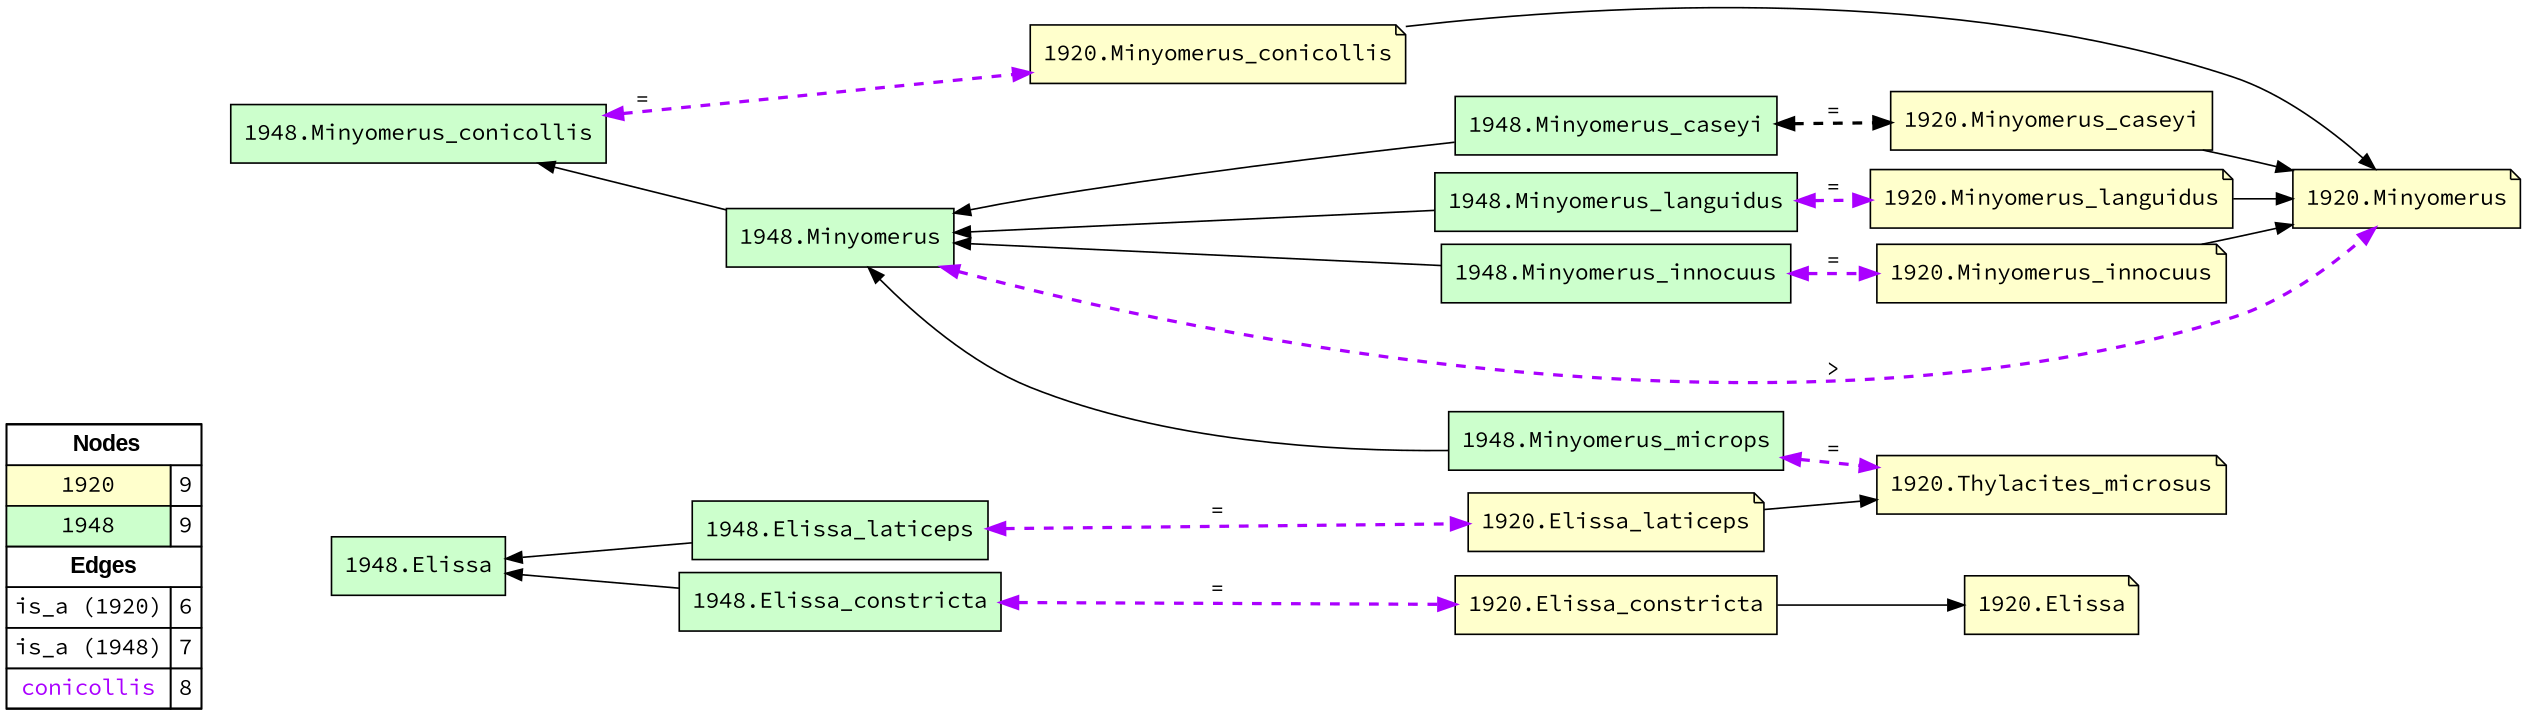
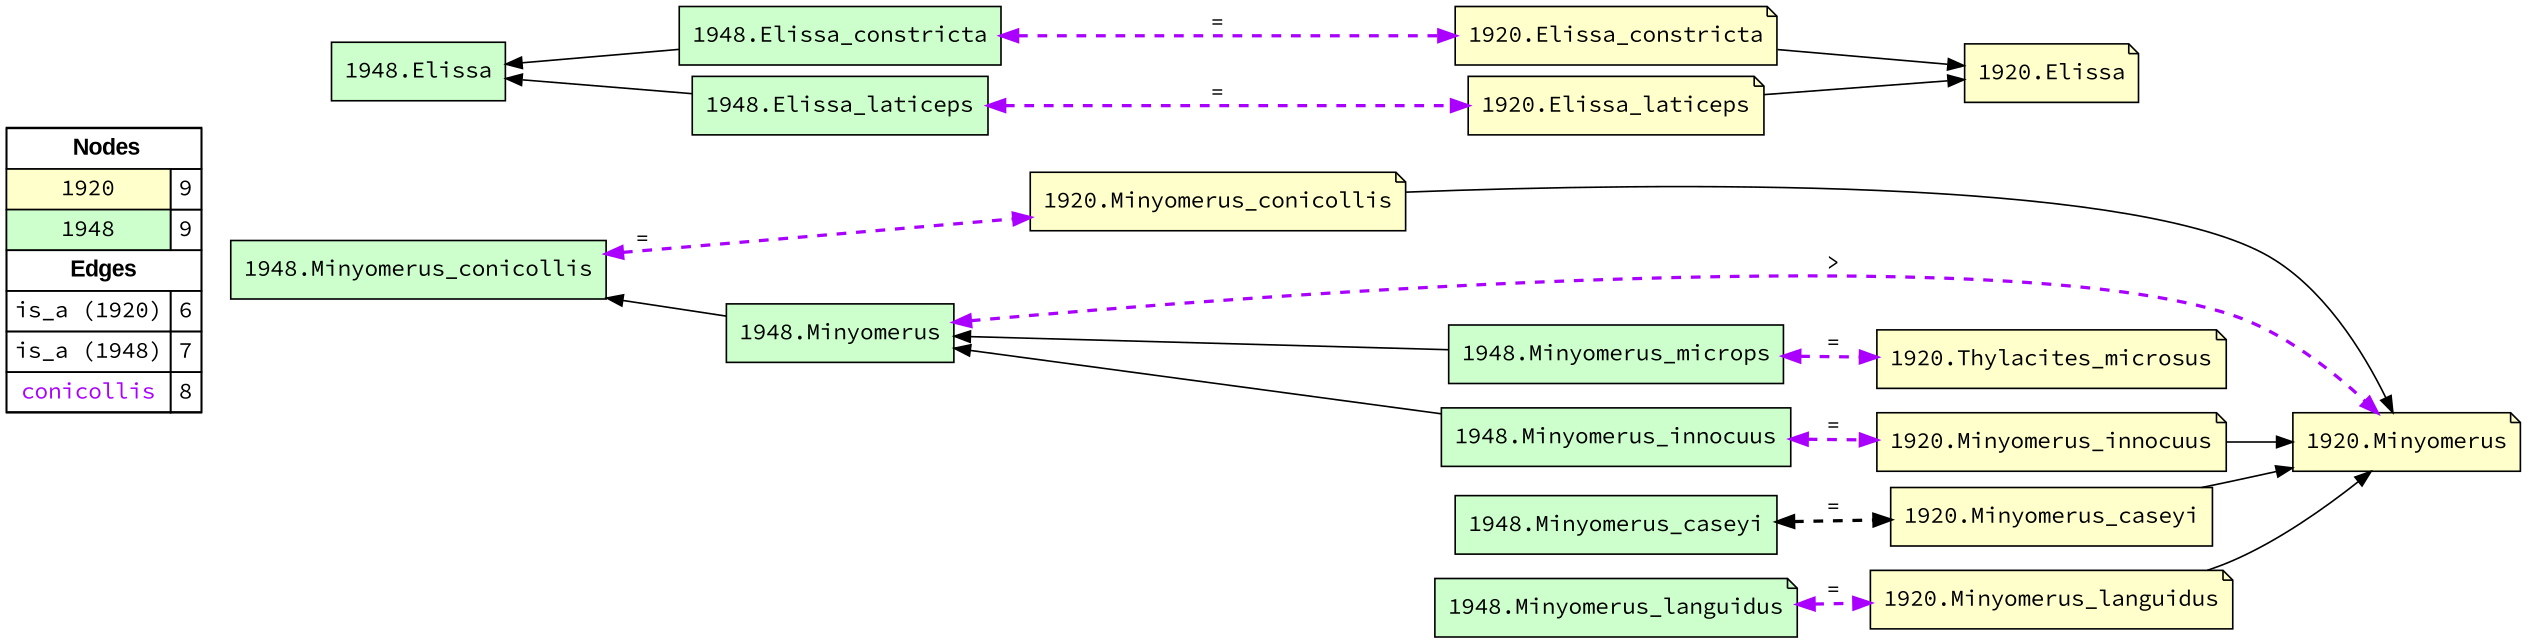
(1212, 172) -> none
(1616, 202) -> (1616, 608)
(1203, 221) -> none
(1812, 505) -> (1856, 88)
(1616, 605) -> (1616, 36)
